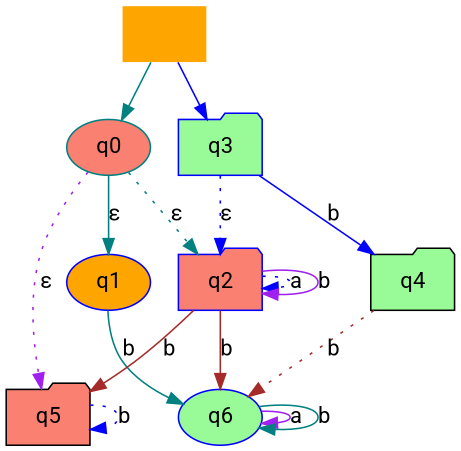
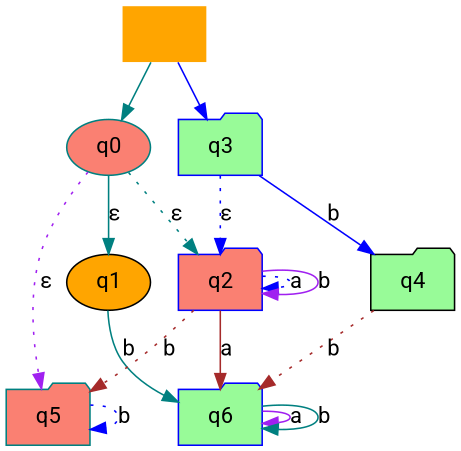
(109, 282) -> (109, 282)
(150, 349) -> (150, 349)
(227, 350) -> (227, 350)
(48, 417) -> (48, 417)
(220, 417) -> (220, 417)
